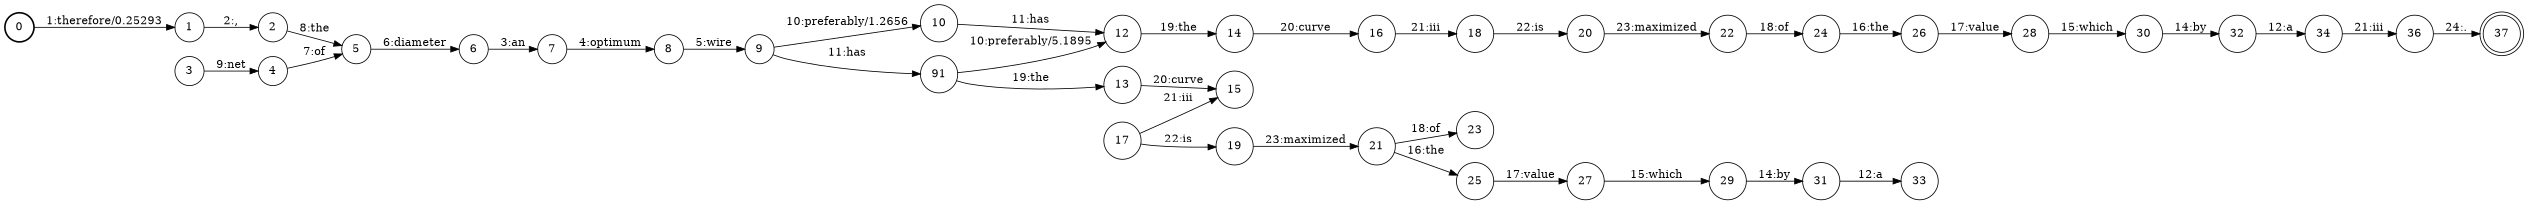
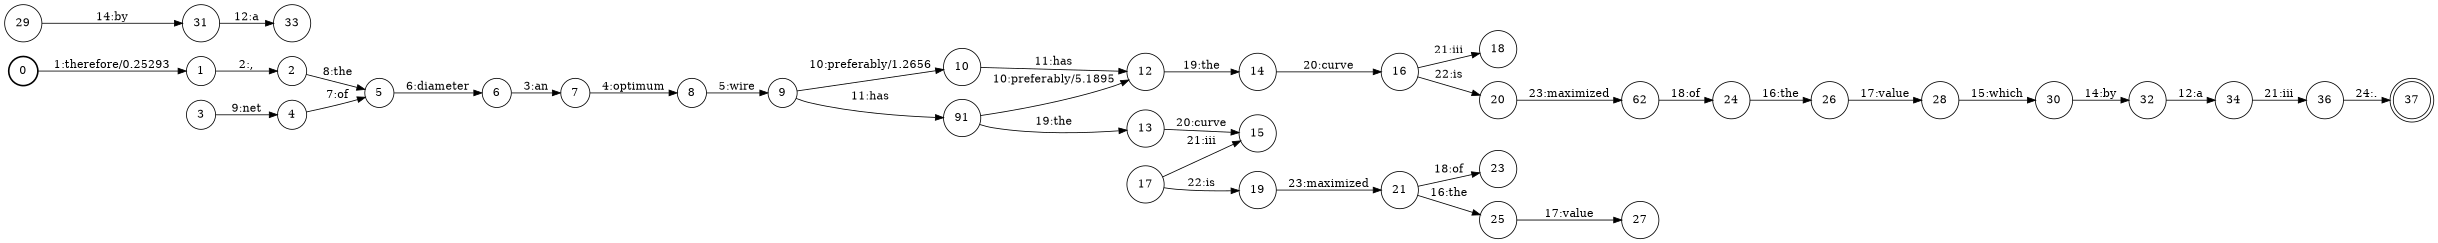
(1526, 34) -> (1445, 85)
(1728, 34) -> (1640, 100)
(1653, 181) -> none
